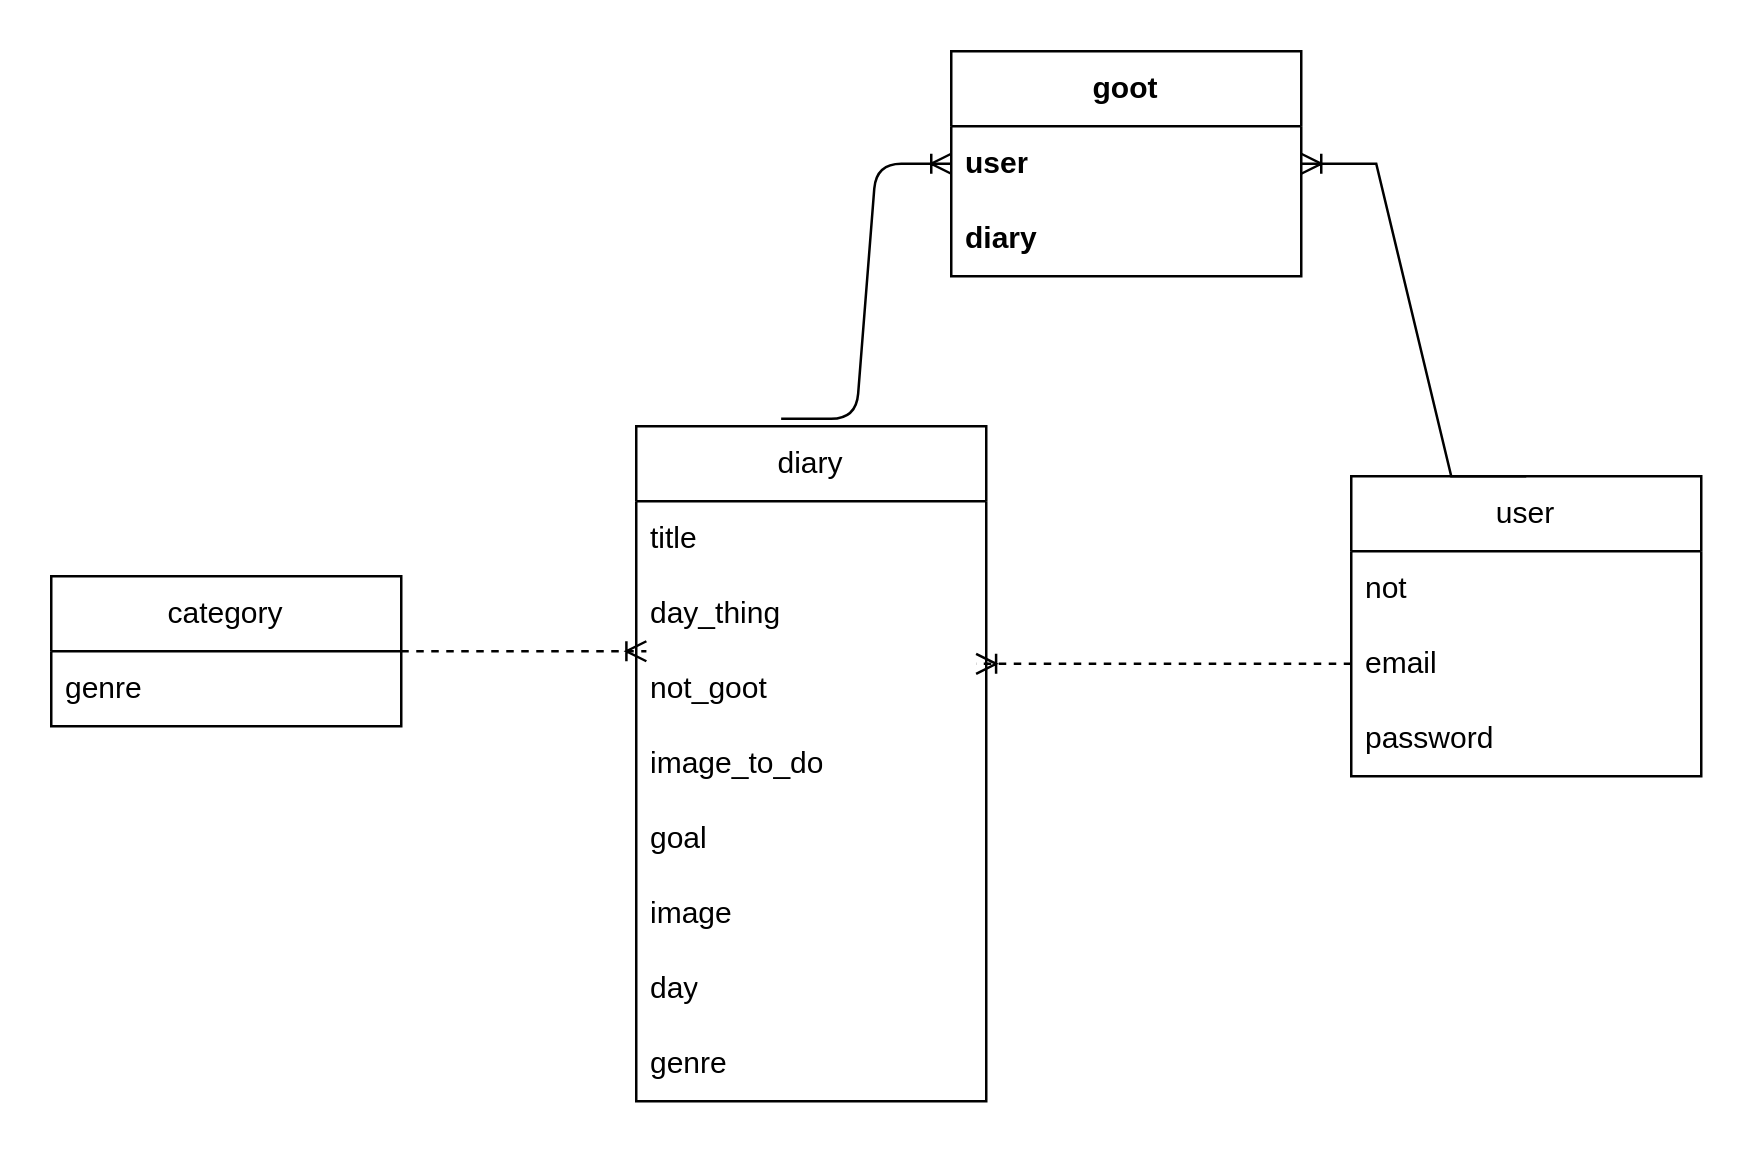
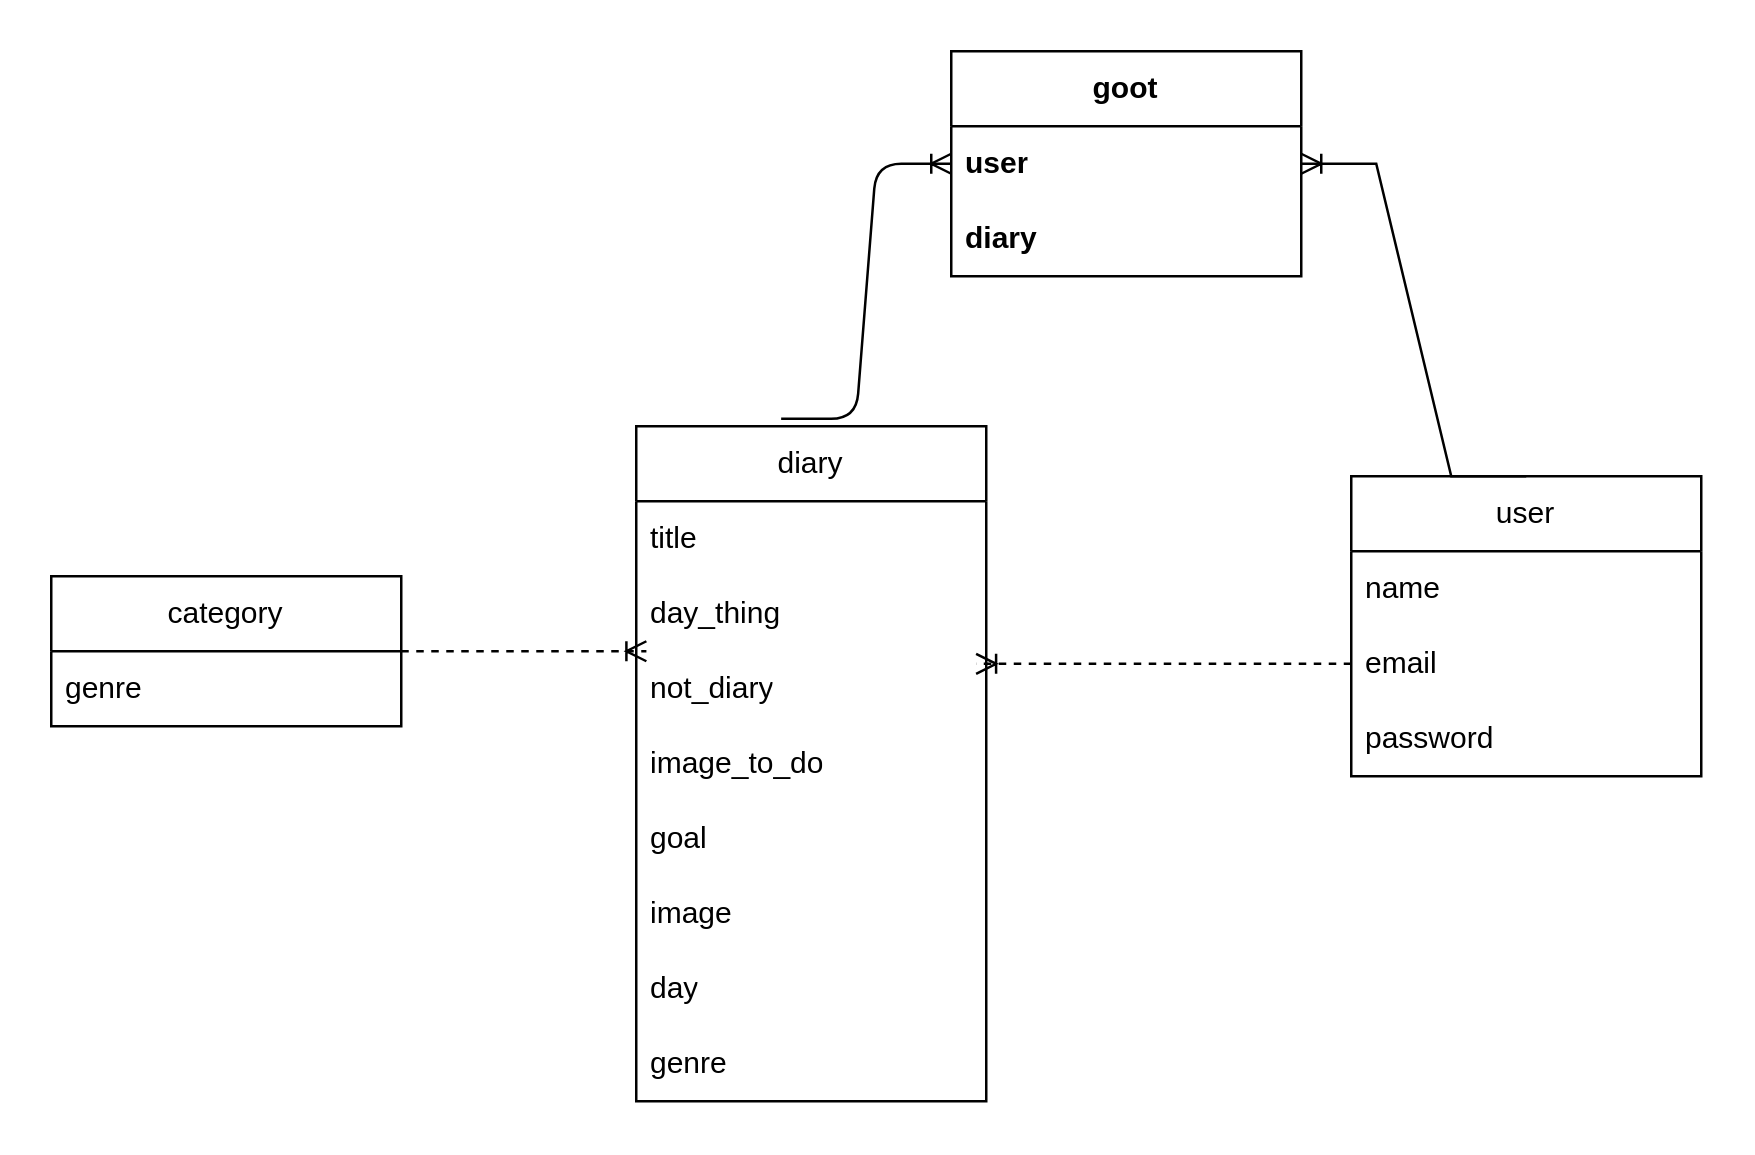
(1391, 589) -> (1400, 589)
(718, 689) -> (723, 689)
